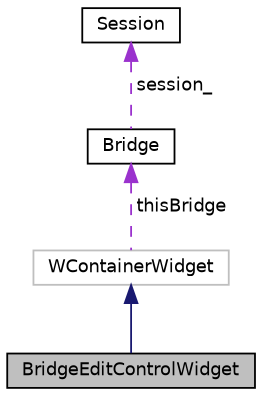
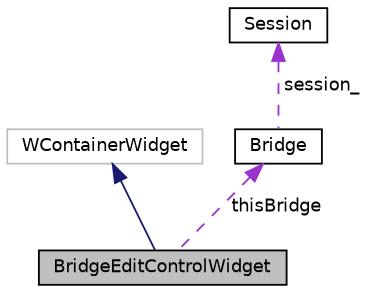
(131, 216) -> (214, 214)
